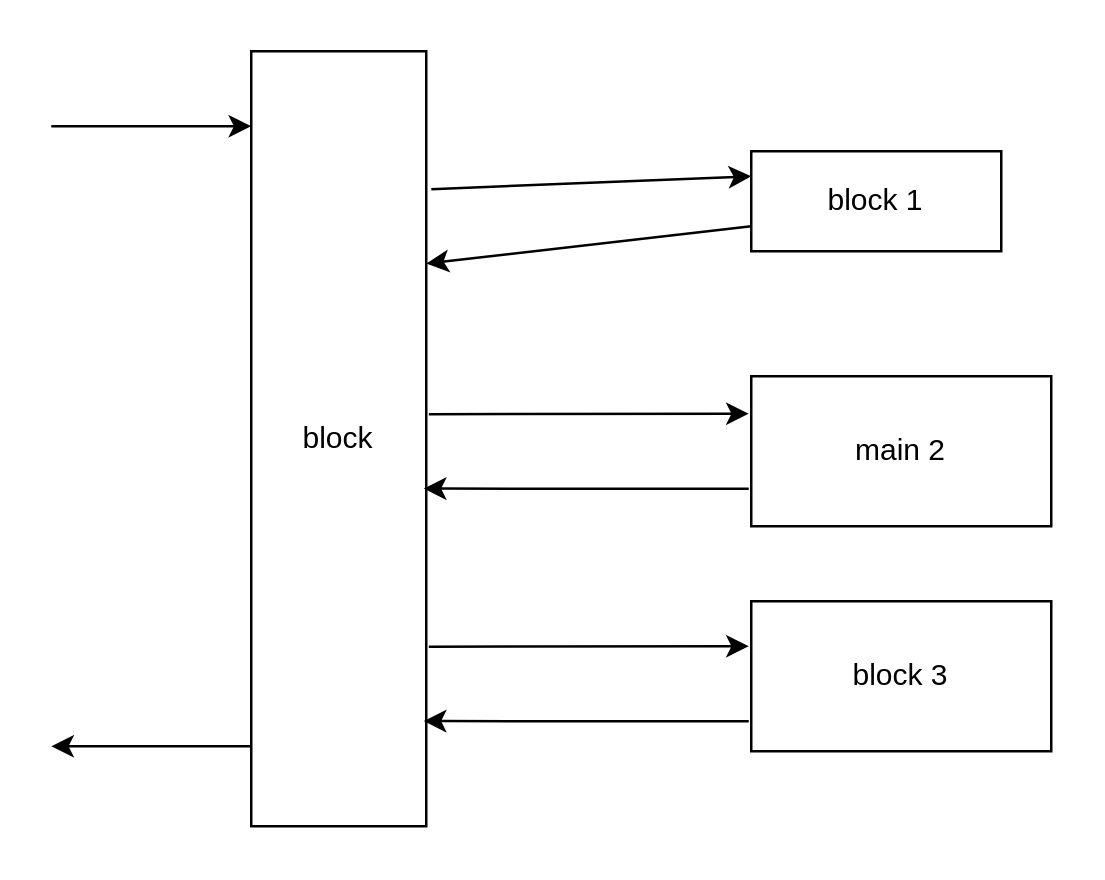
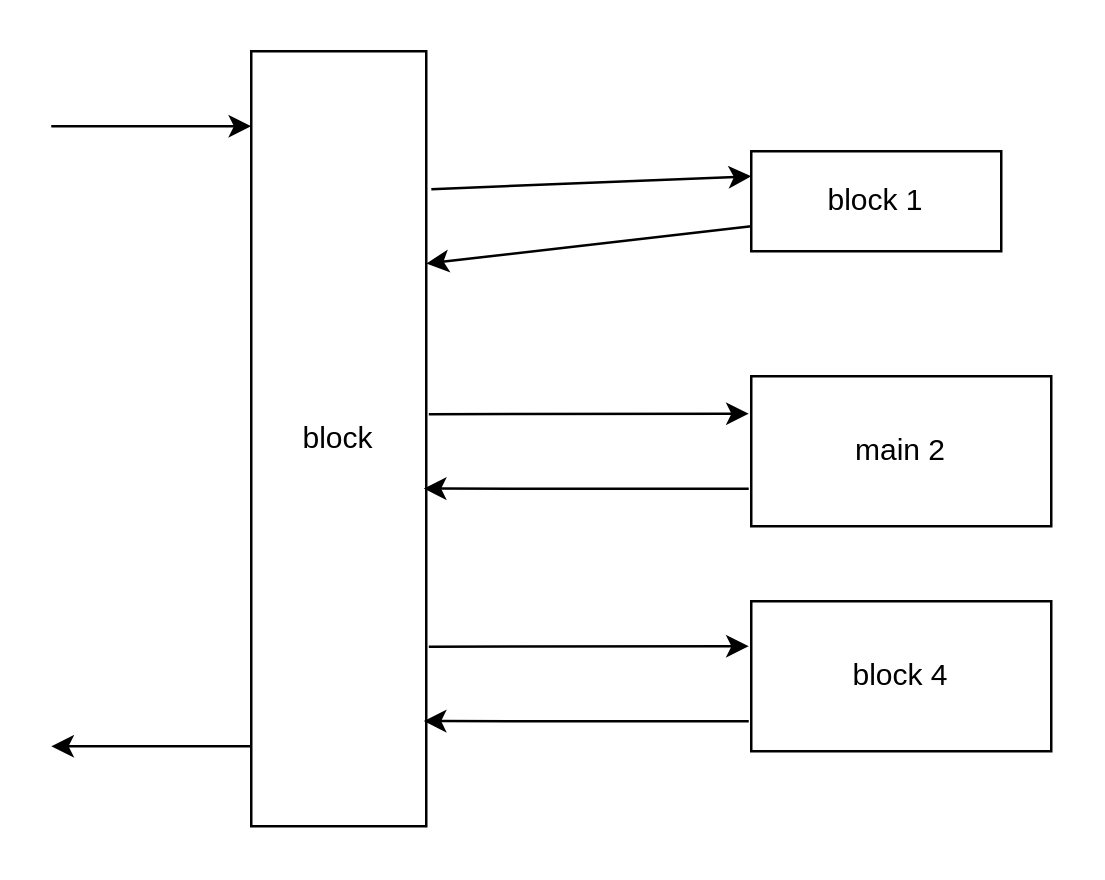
(901, 676) -> (901, 676)
